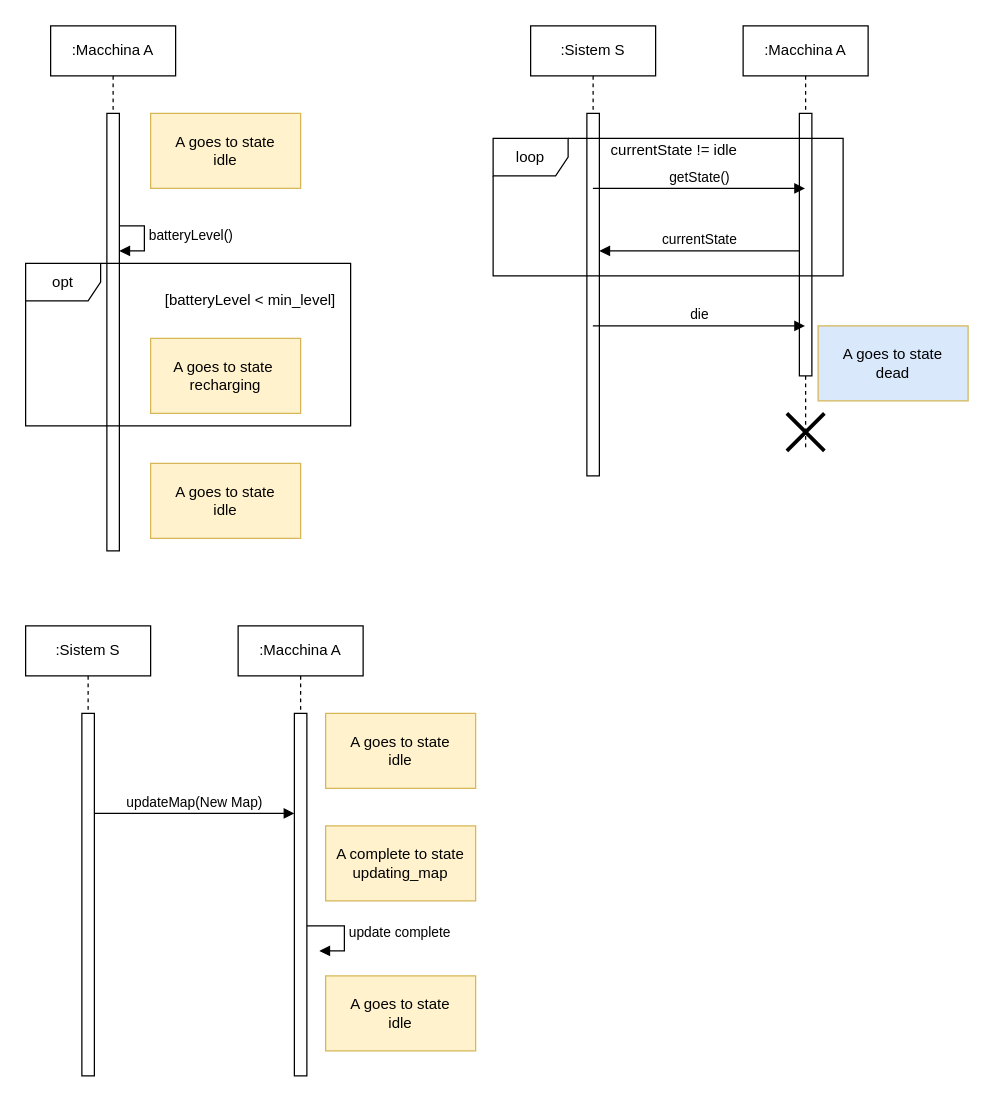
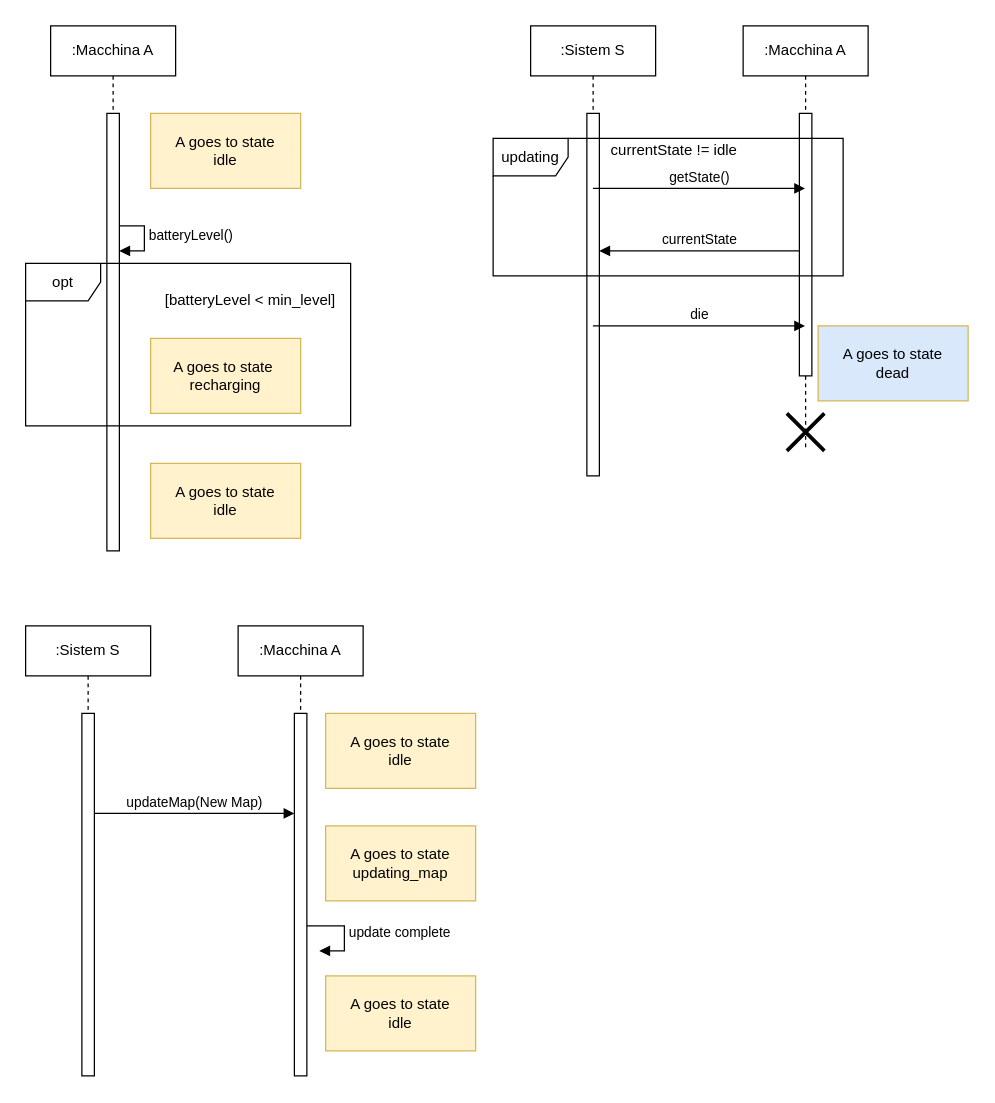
(531, 157) -> (531, 157)
(401, 863) -> (401, 863)
